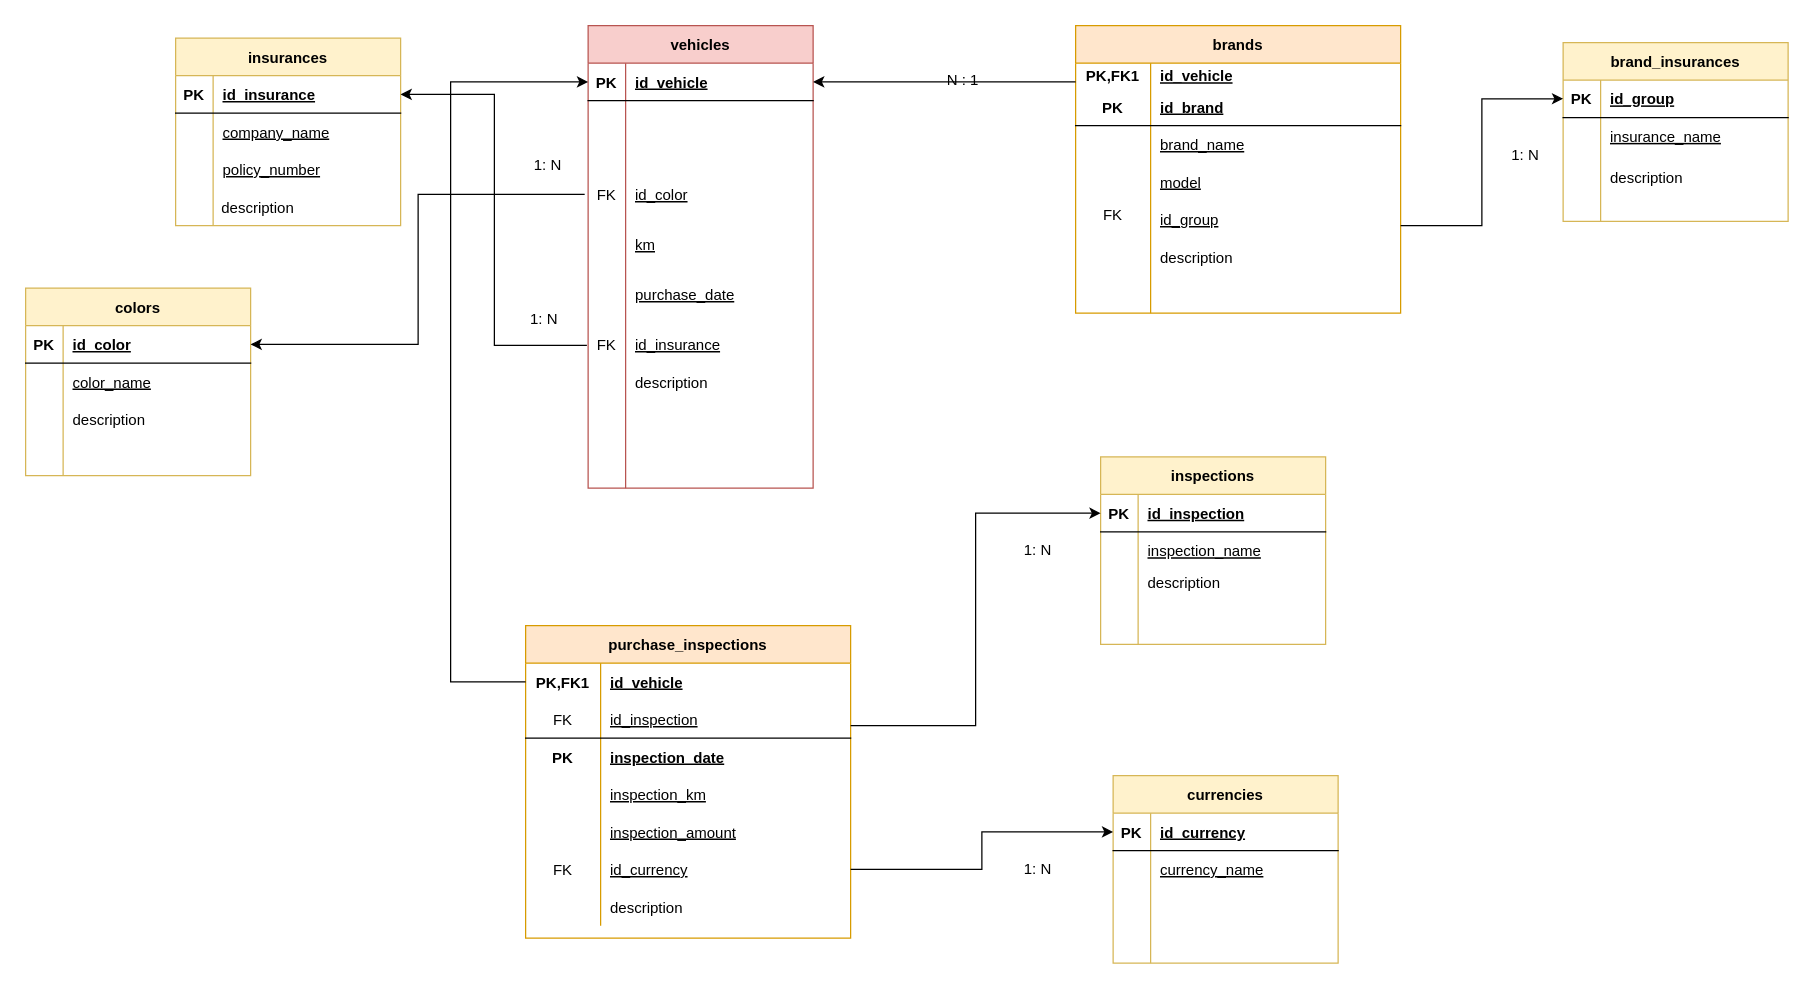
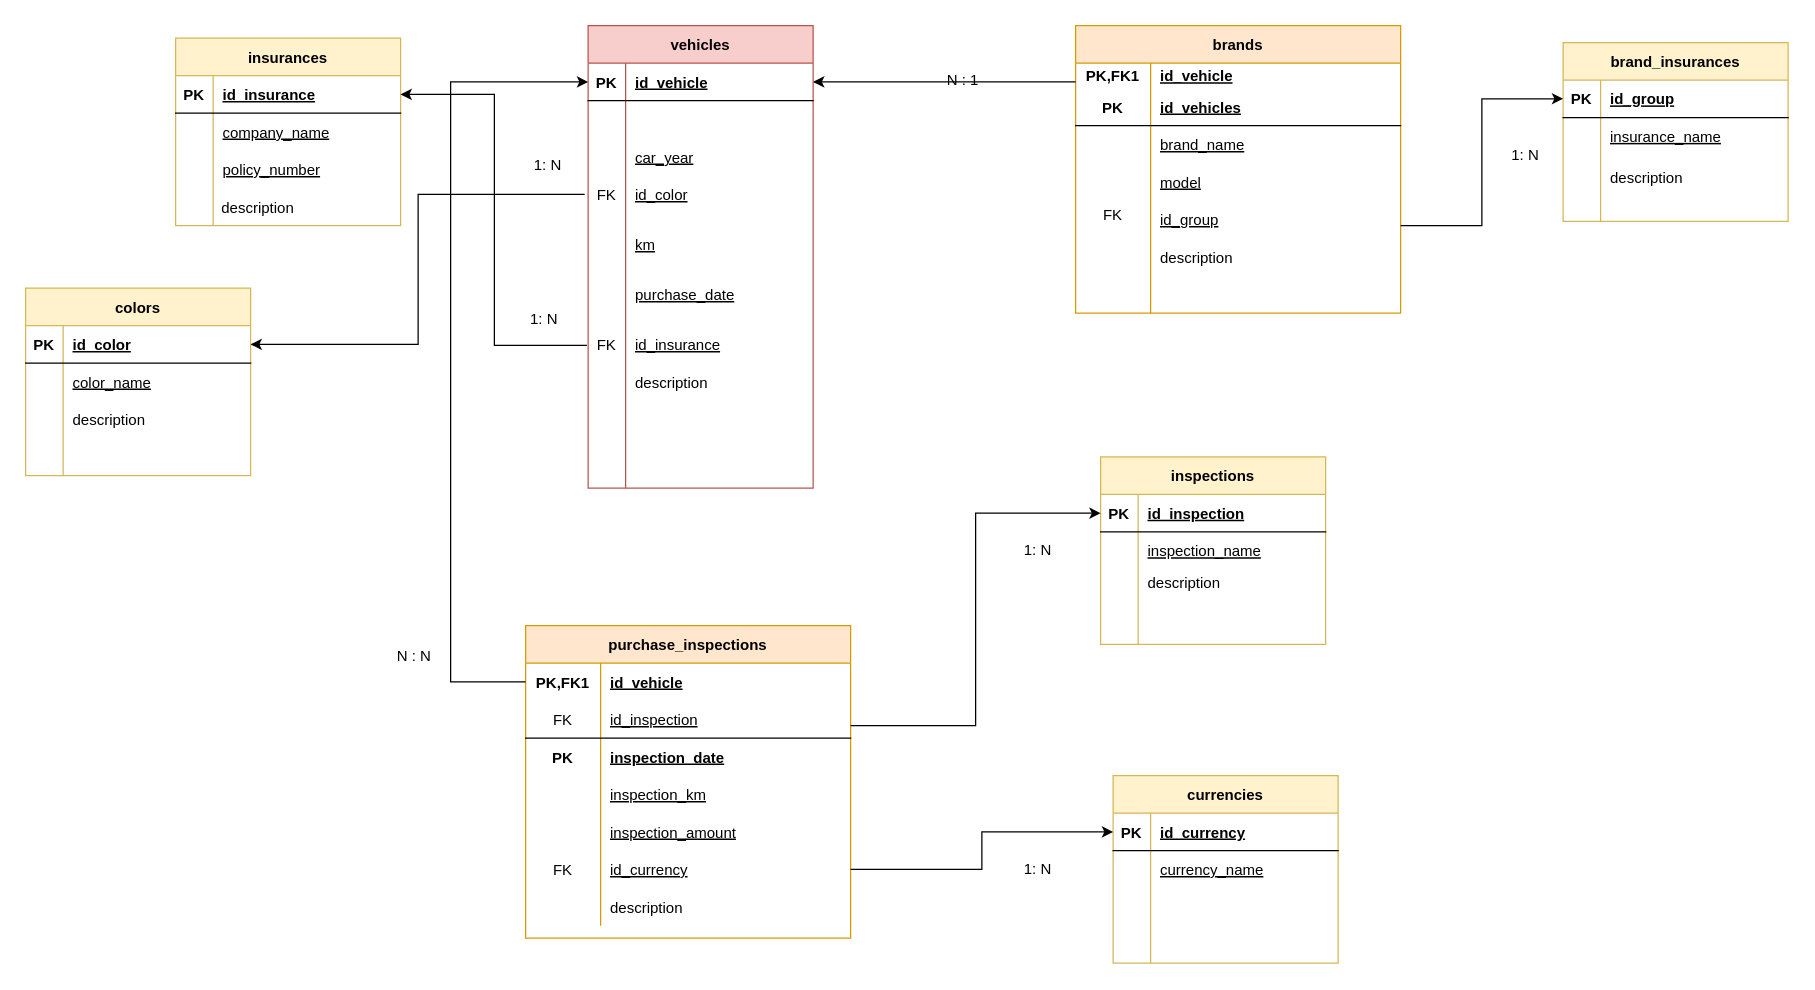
(1192, 108) -> (1200, 108)
none -> (719, 157)
none -> (414, 657)
